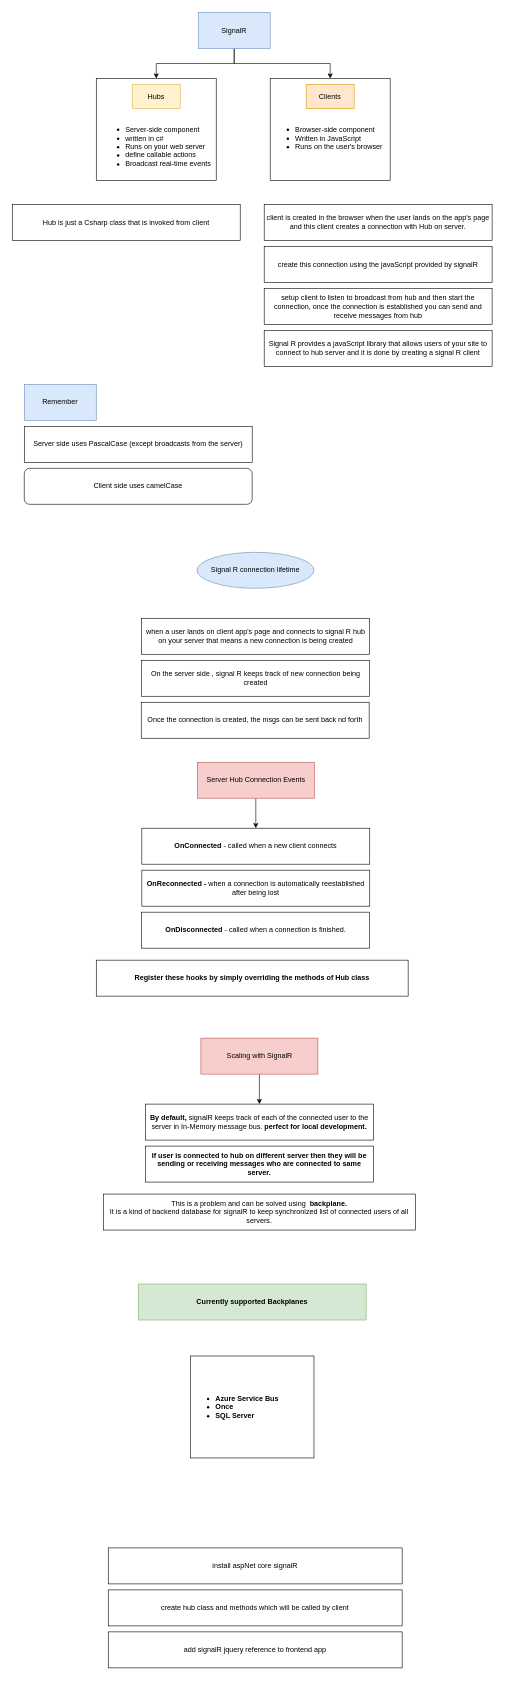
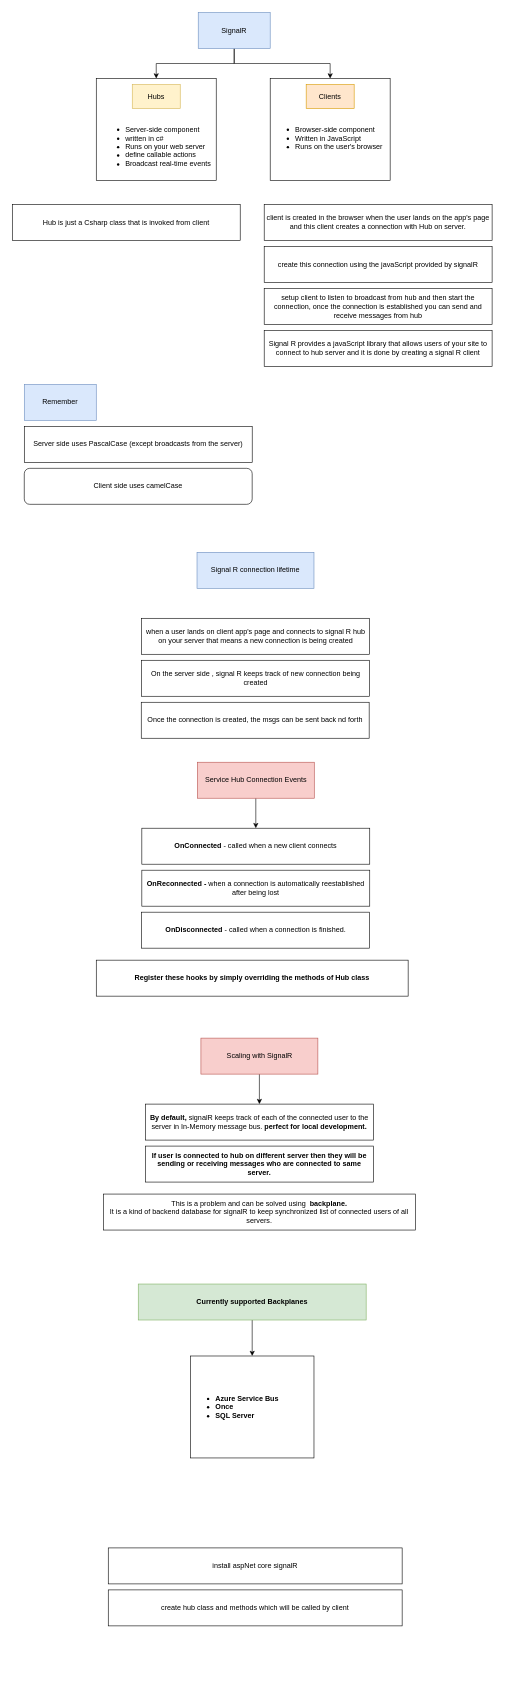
(256, 570) -> (256, 570)
(256, 780) -> (256, 780)
none -> (252, 1350)
(255, 1650) -> none
